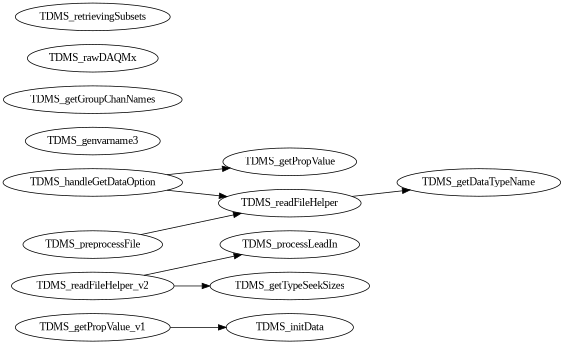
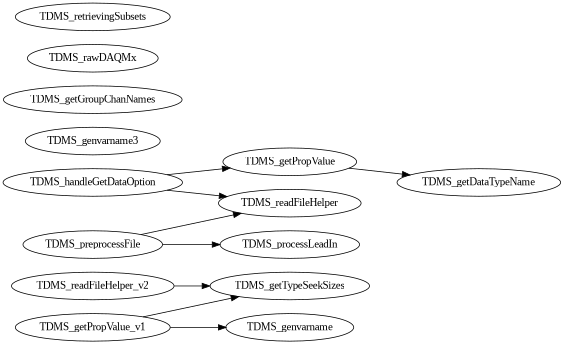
(377, 194) -> (375, 171)
(189, 266) -> (187, 245)
none -> (187, 308)
(290, 327) -> (290, 327)
